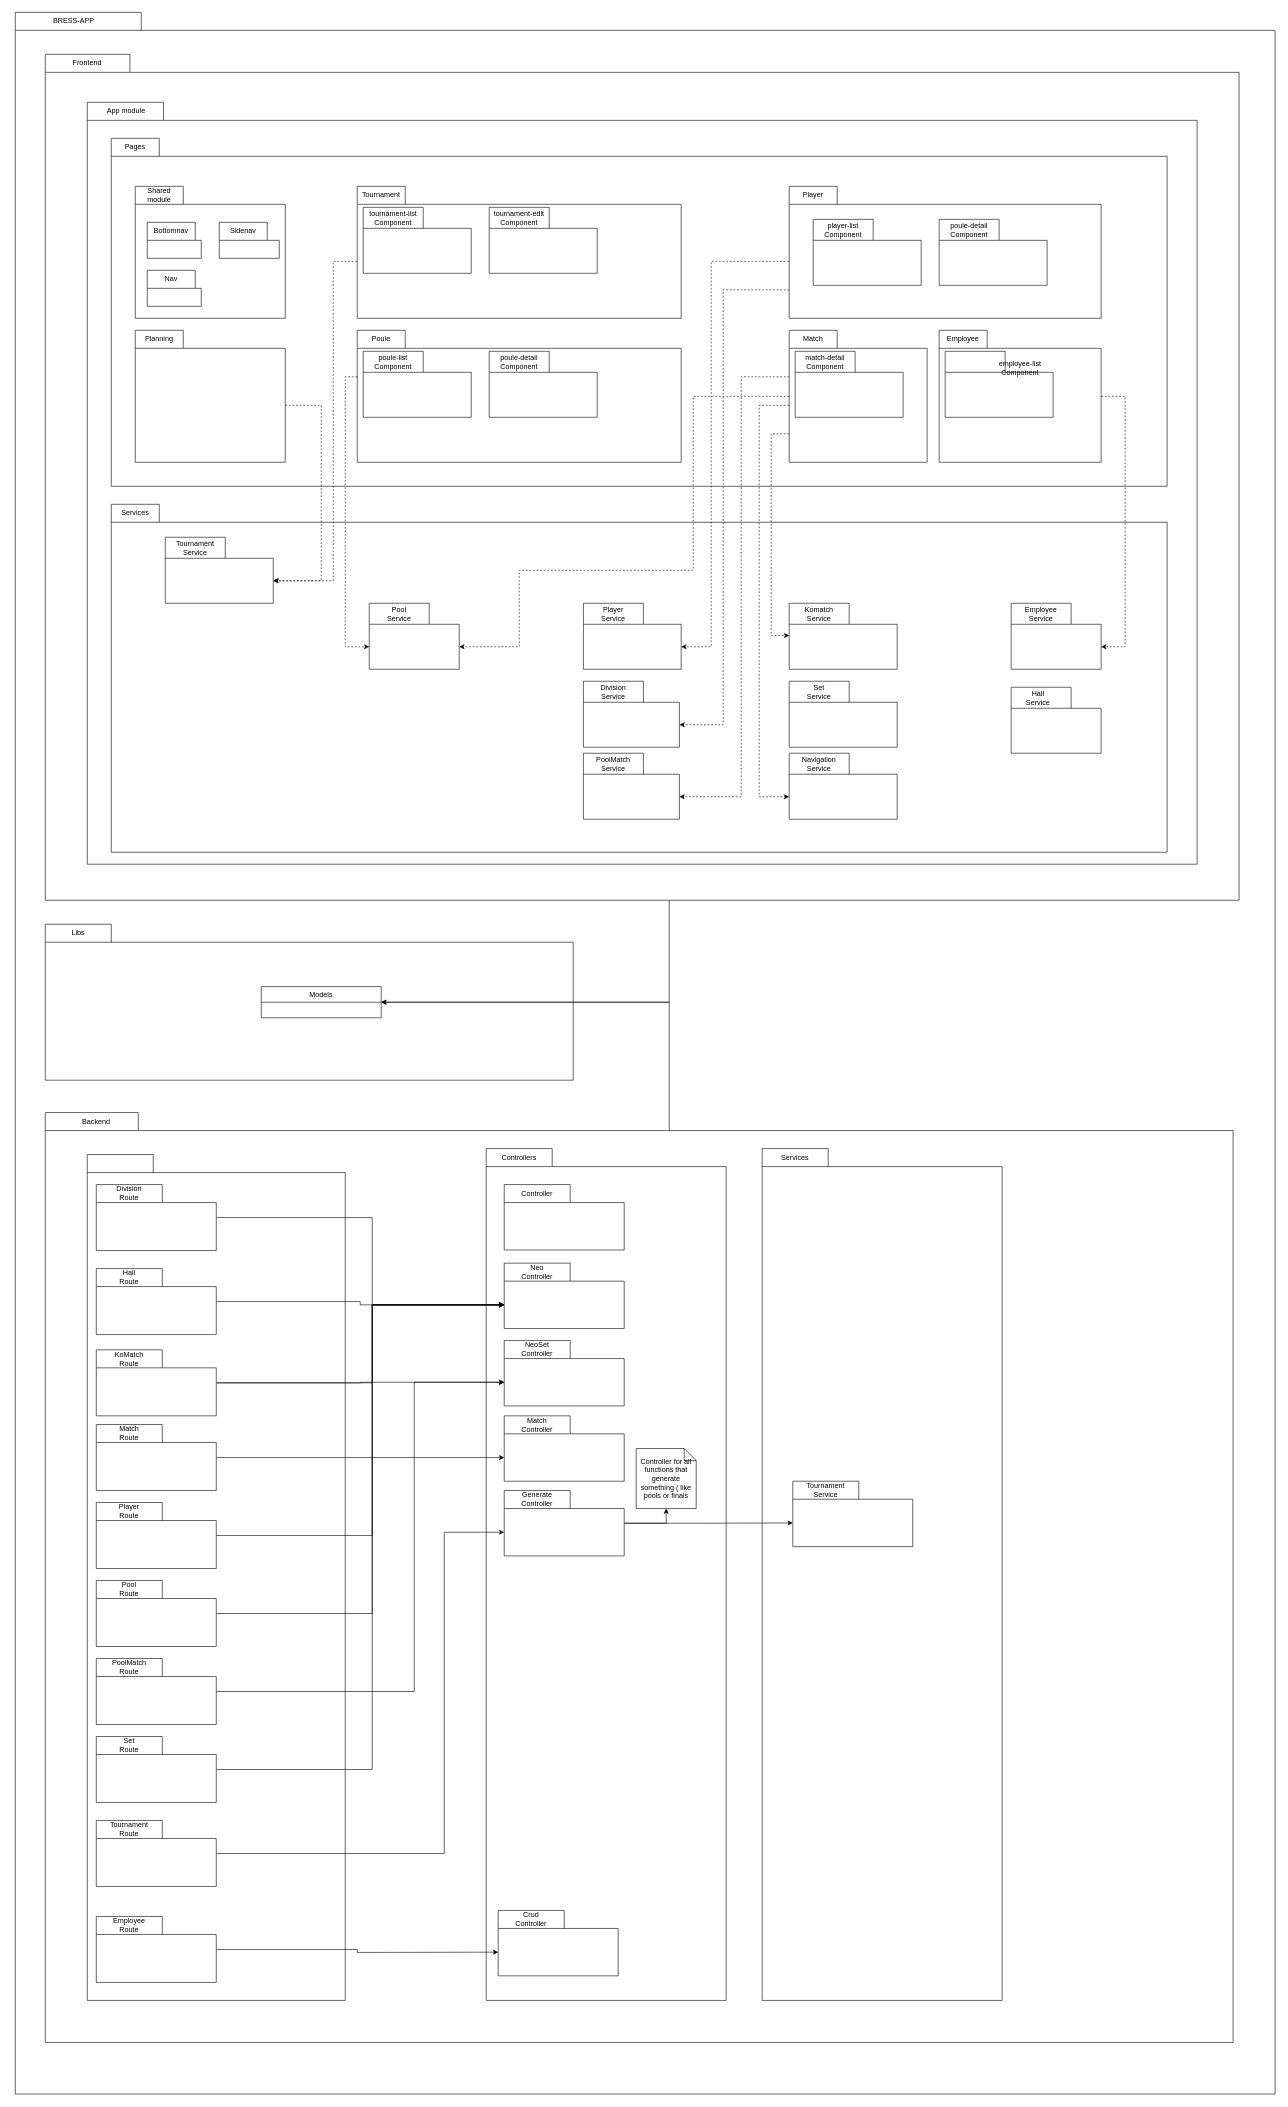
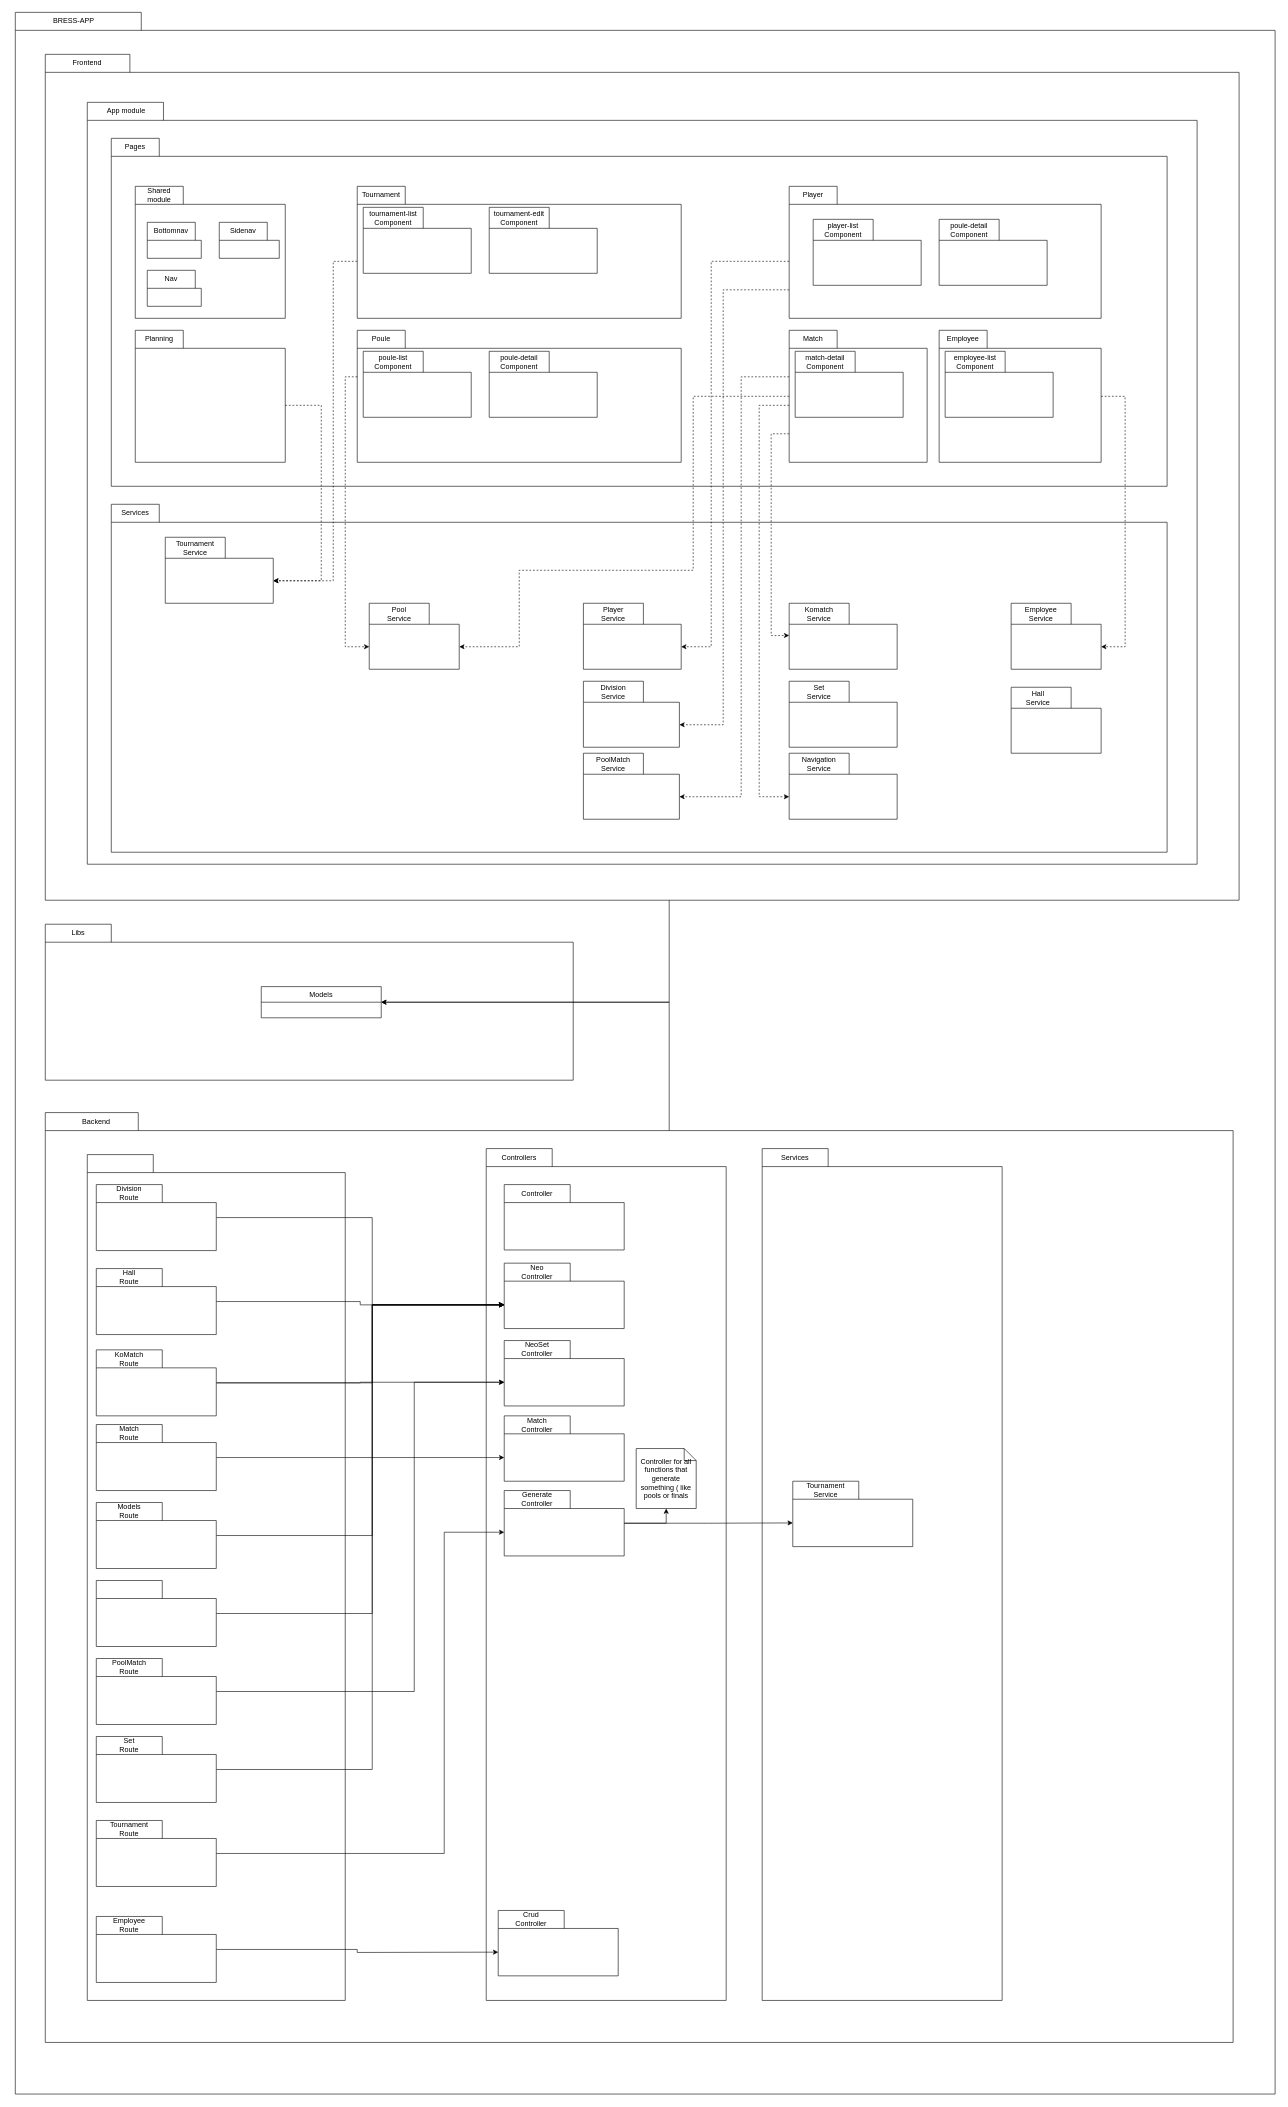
(1020, 368) -> (975, 362)
(129, 1512) -> (129, 1512)
(129, 1590) -> none
